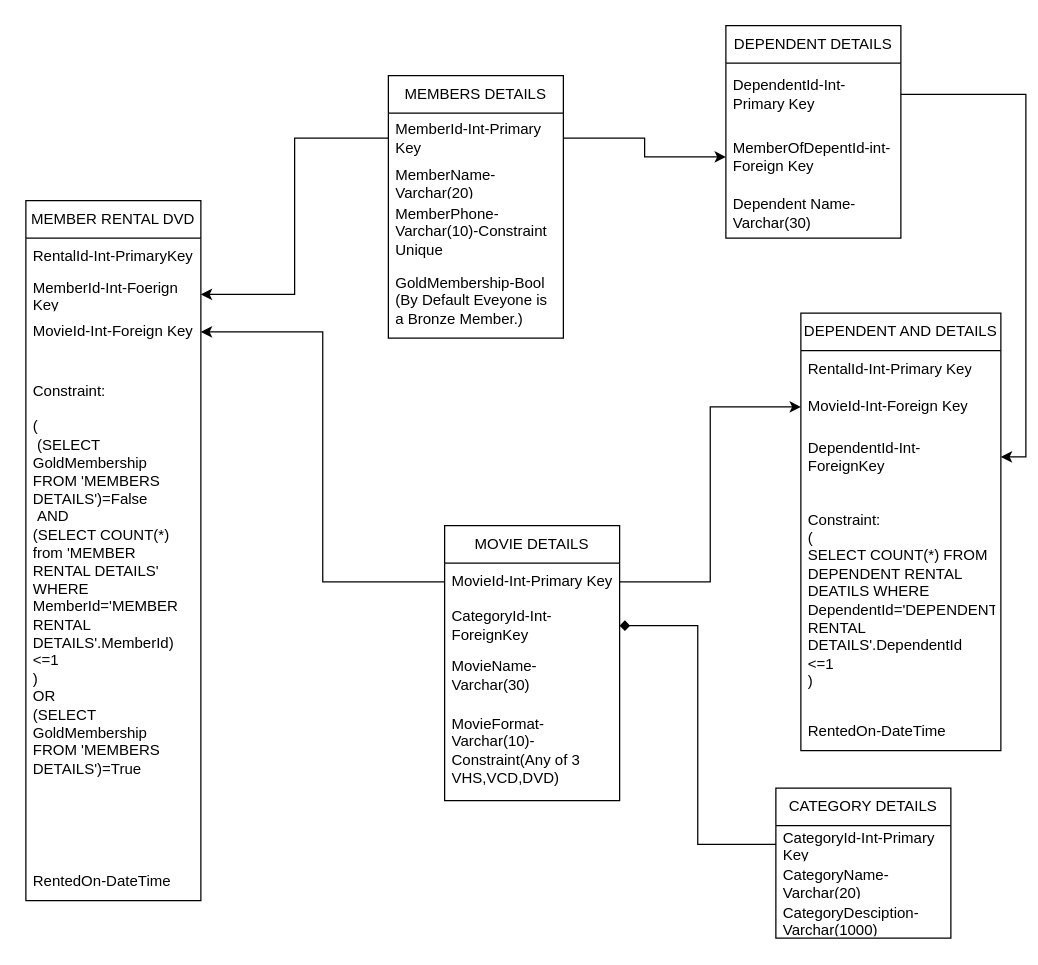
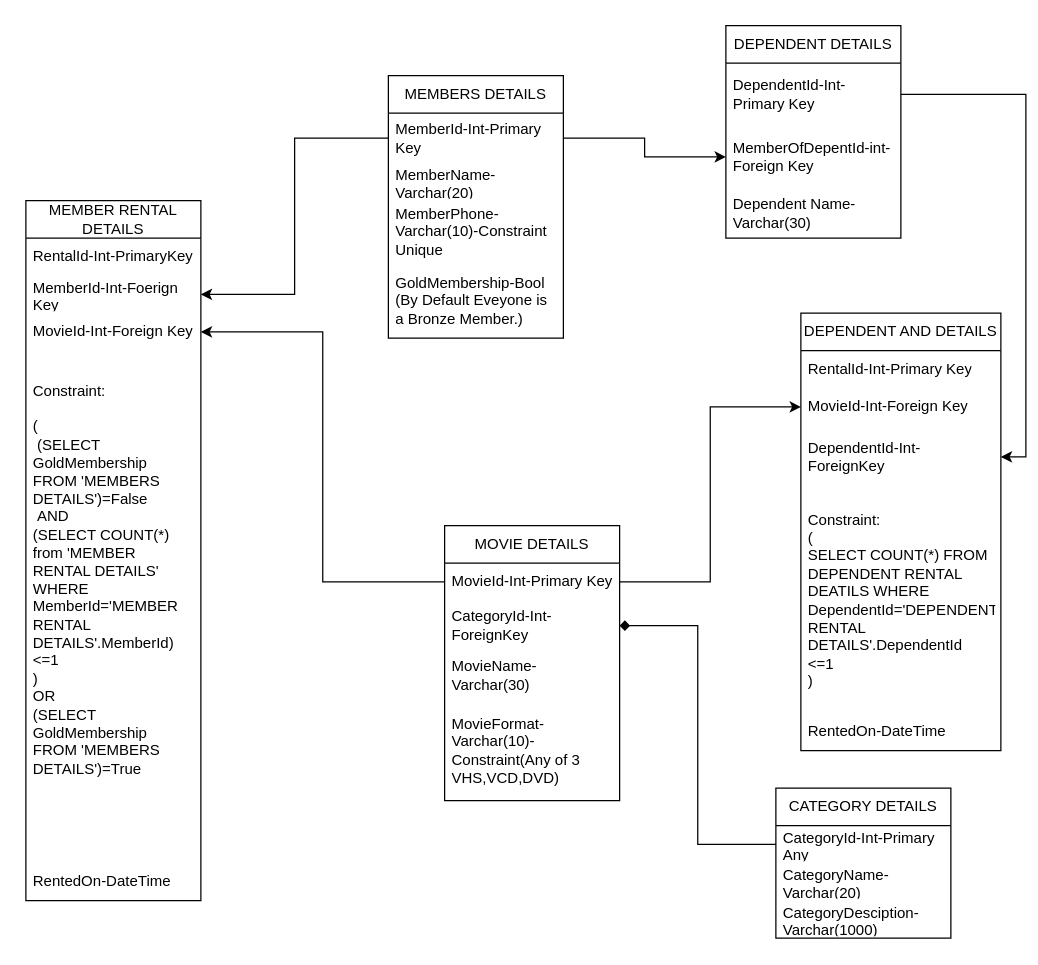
(113, 219) -> (113, 219)
(864, 844) -> (864, 844)
